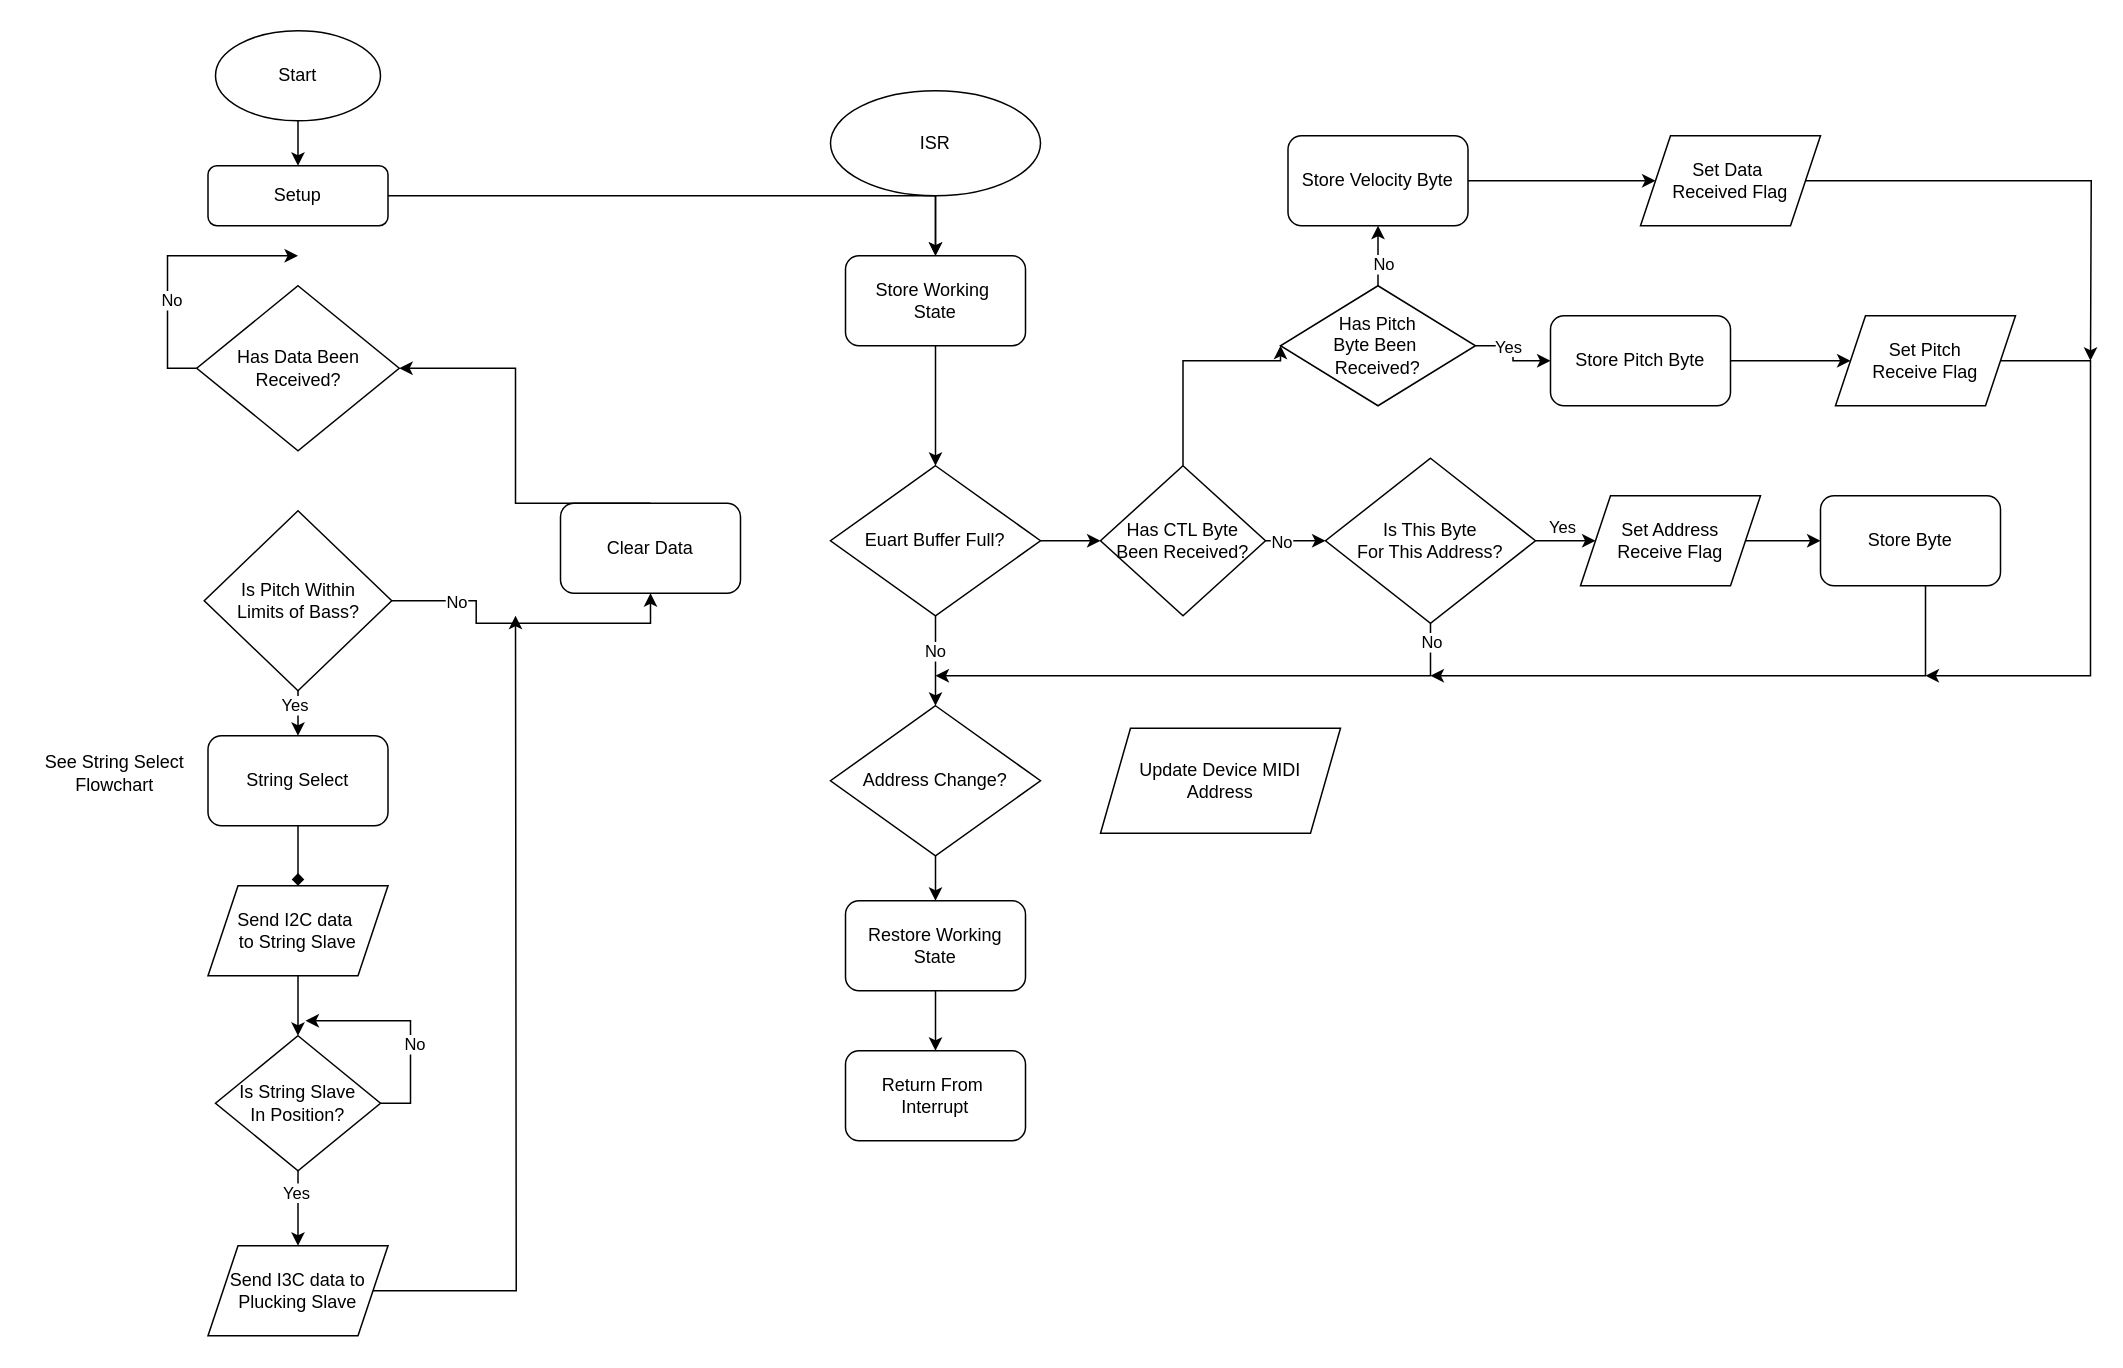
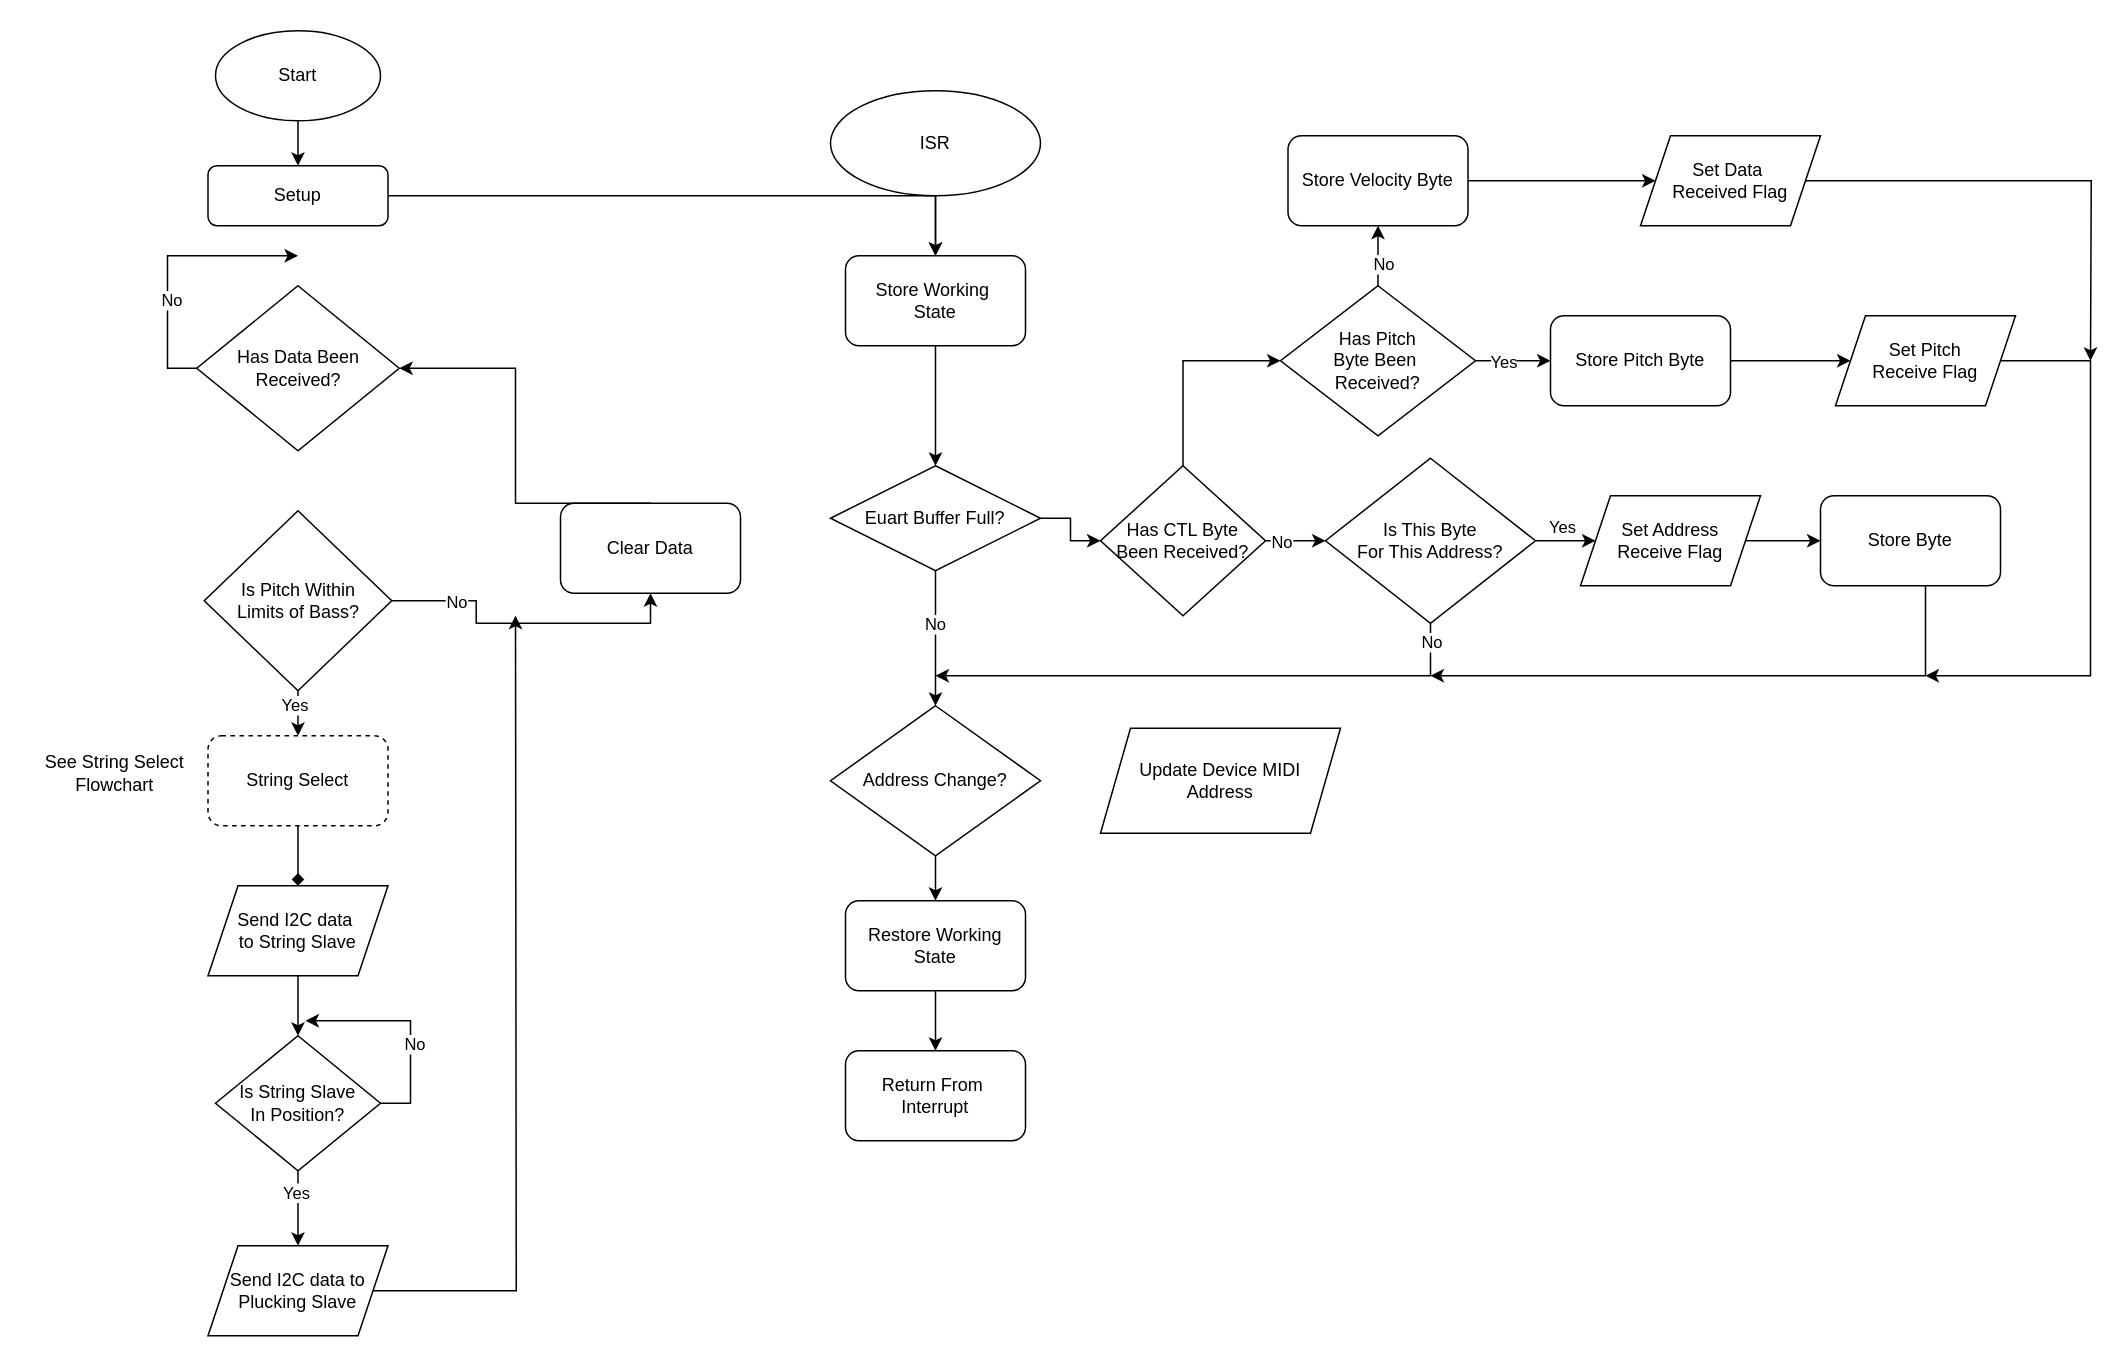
(1378, 346) -> (1378, 361)
(935, 541) -> (935, 518)
(298, 781) -> (298, 781)
(298, 1291) -> (298, 1291)
